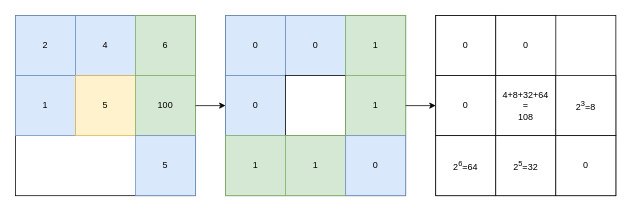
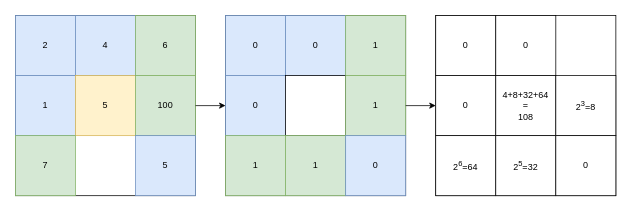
none -> (45, 165)
